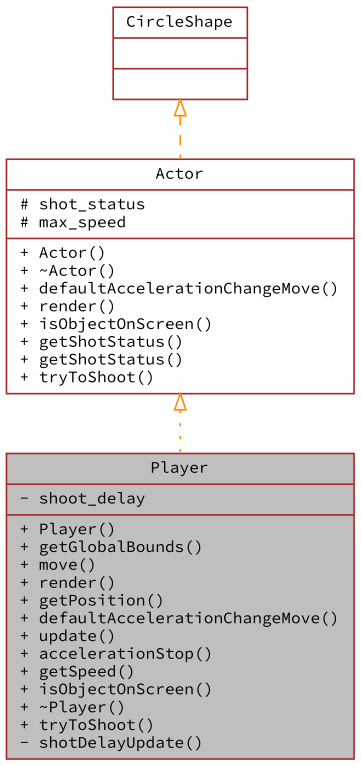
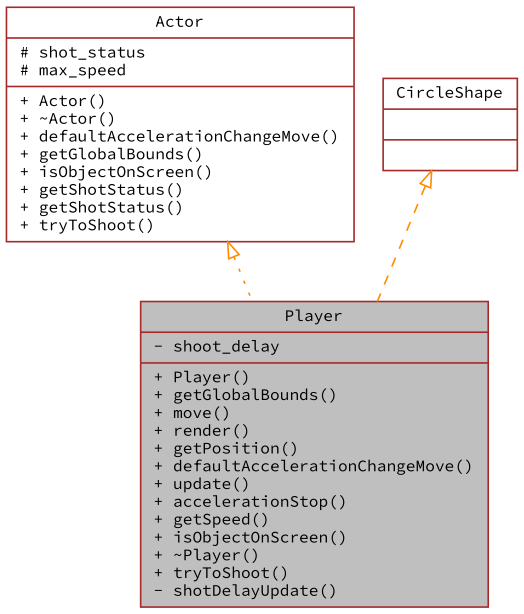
(180, 137) -> (401, 244)
(69, 306) -> (112, 154)
